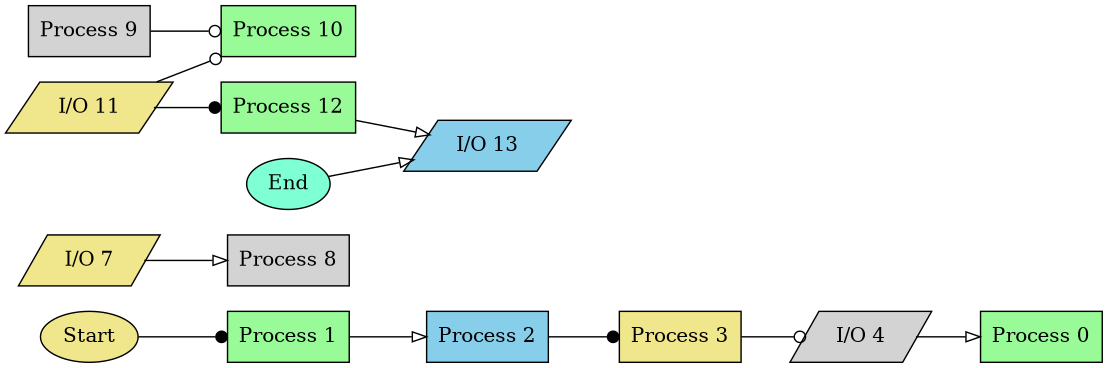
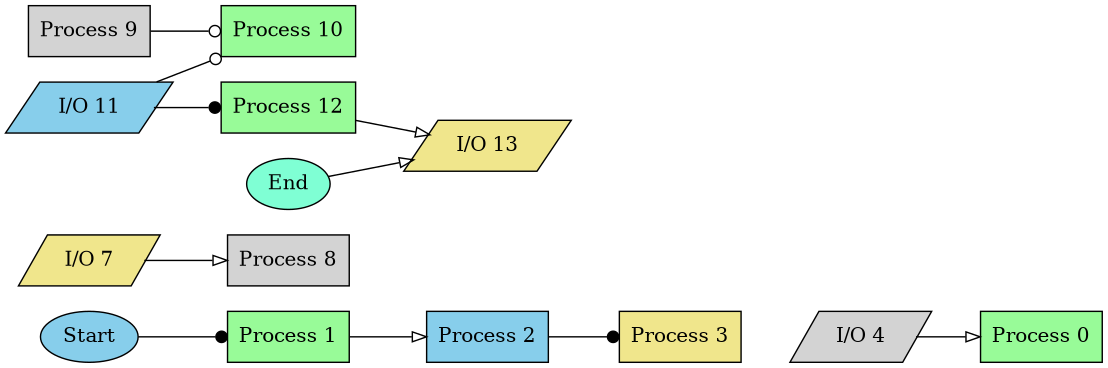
(89, 108) -> (89, 108)
(487, 146) -> (487, 146)
(89, 337) -> (89, 337)
(768, 337) -> none
